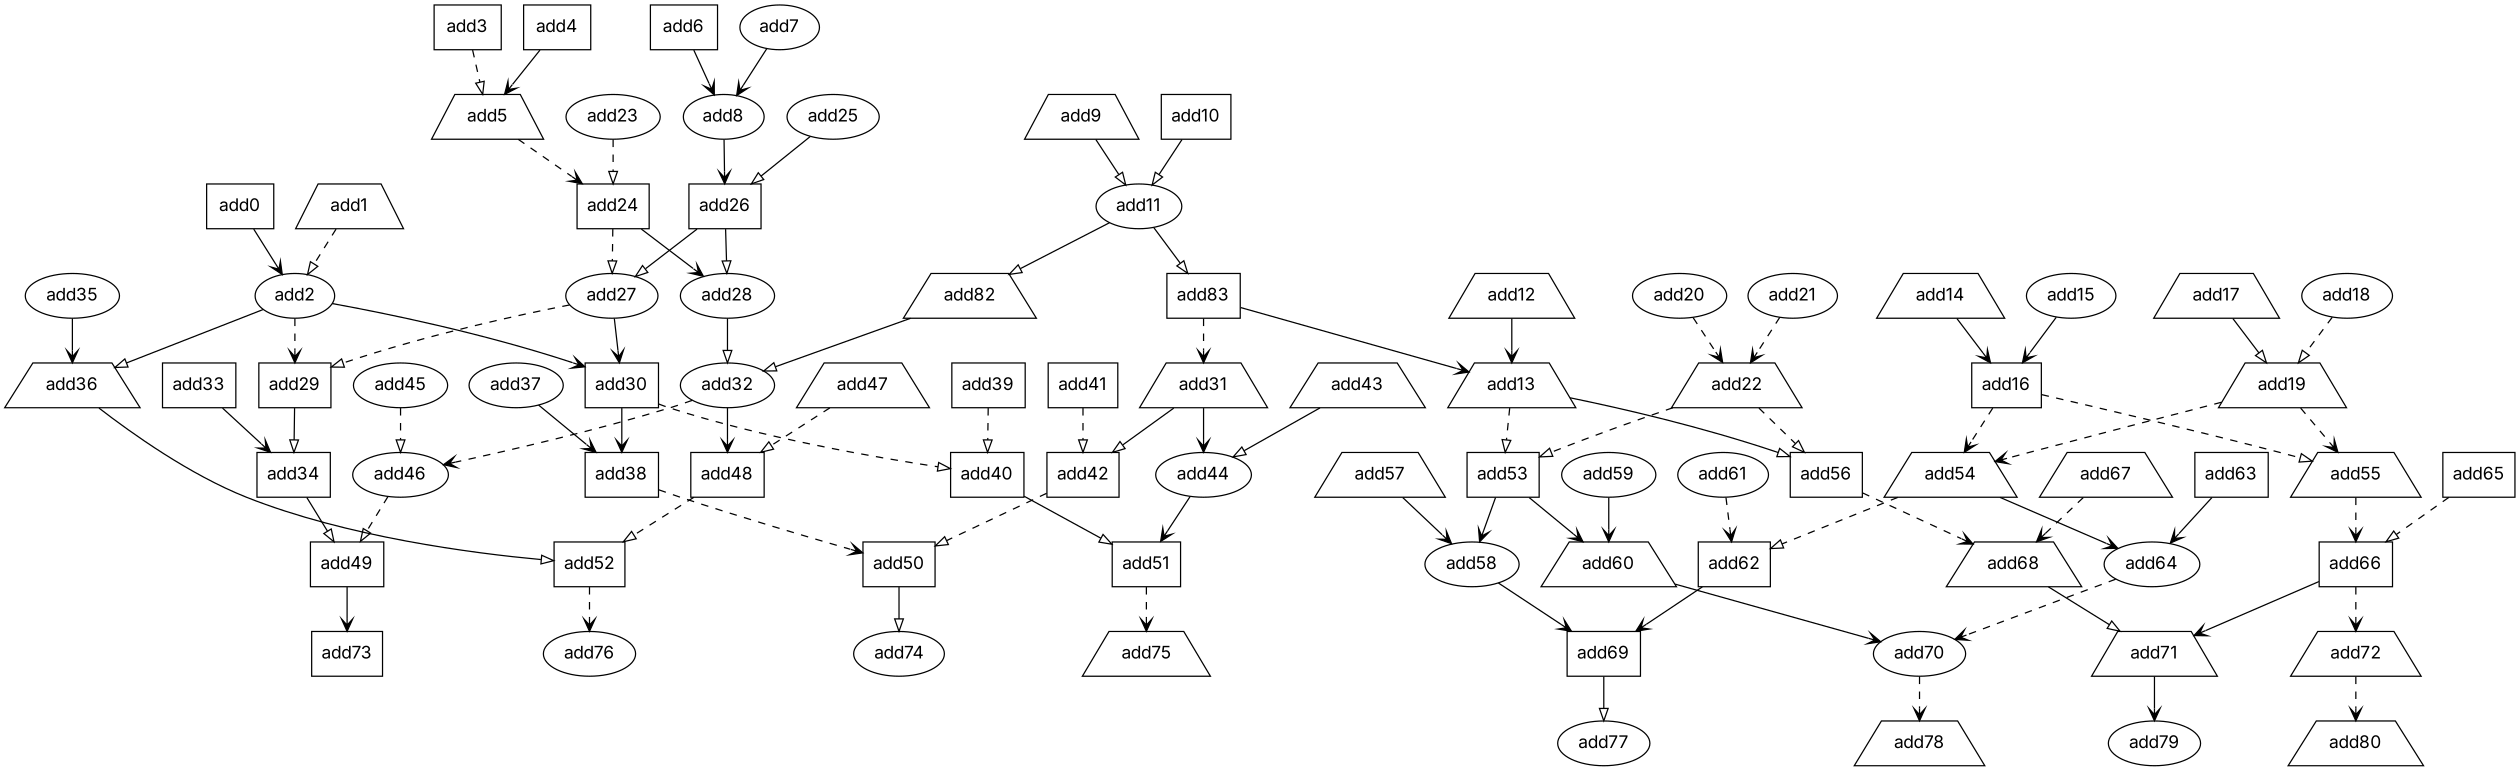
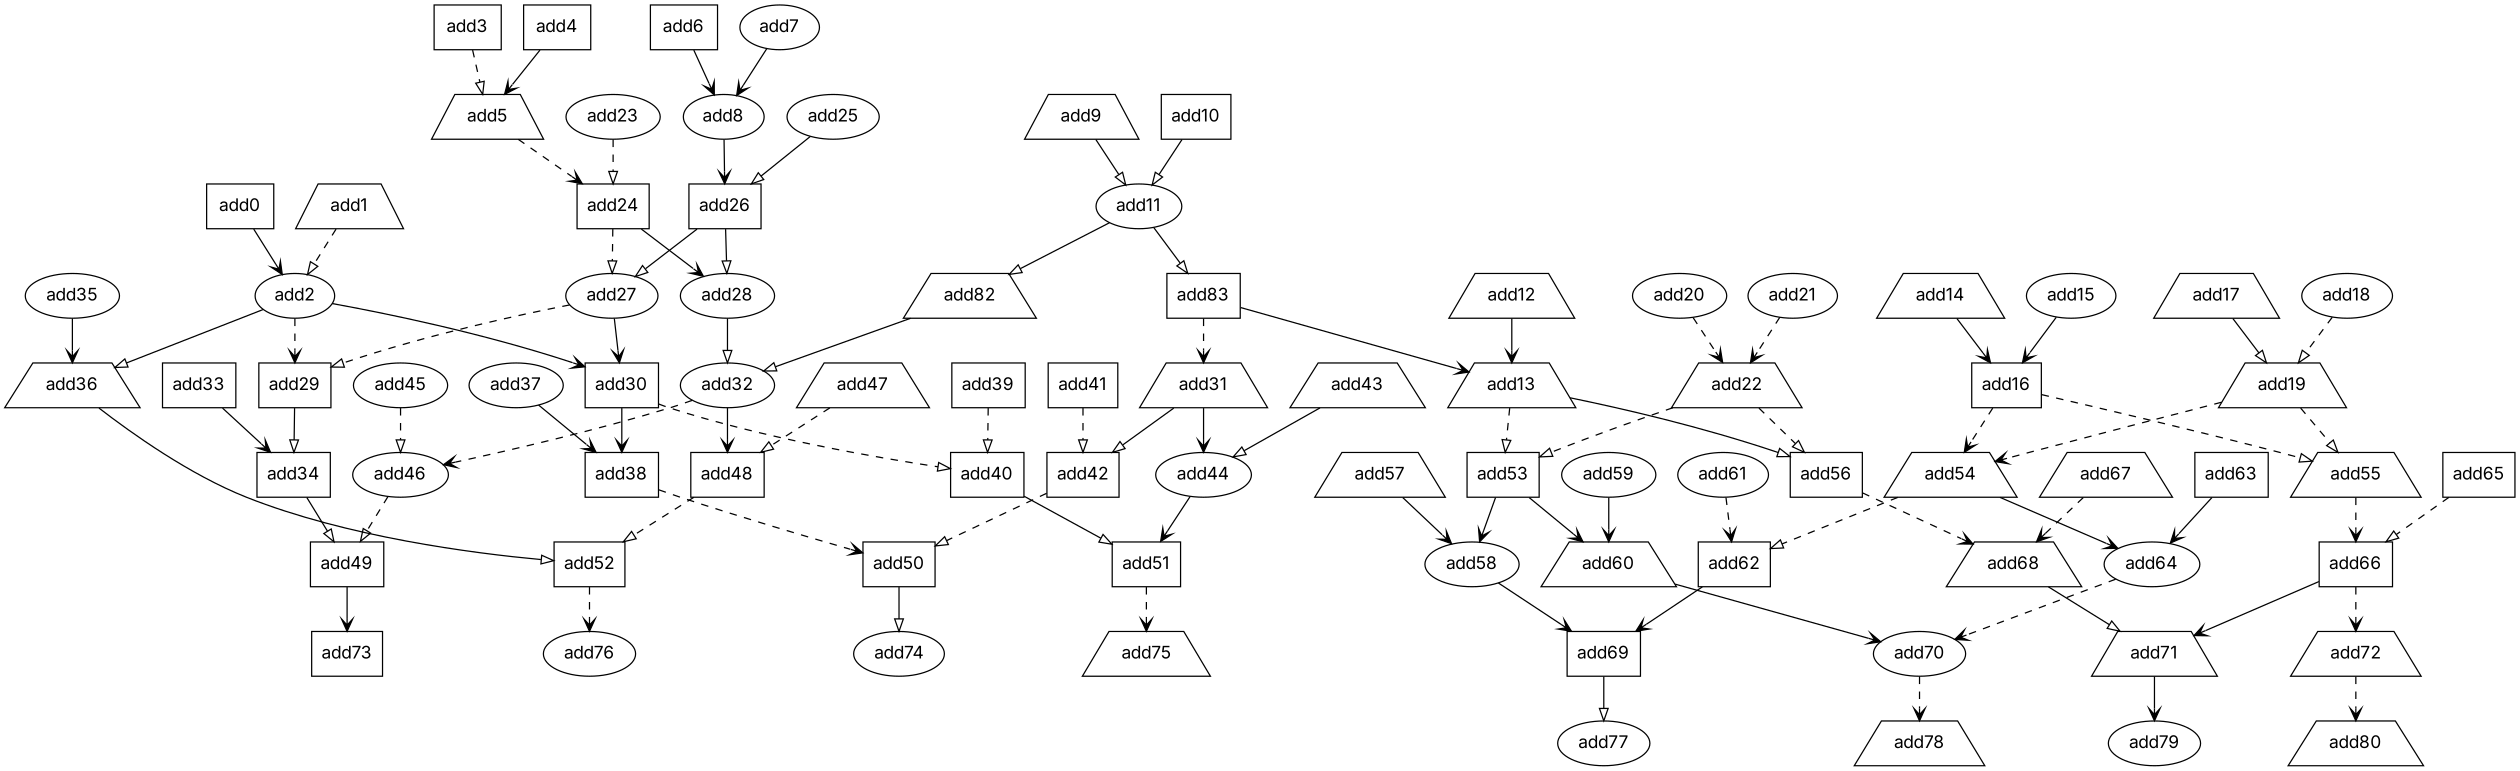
(2315, 425) -> (2315, 425)
